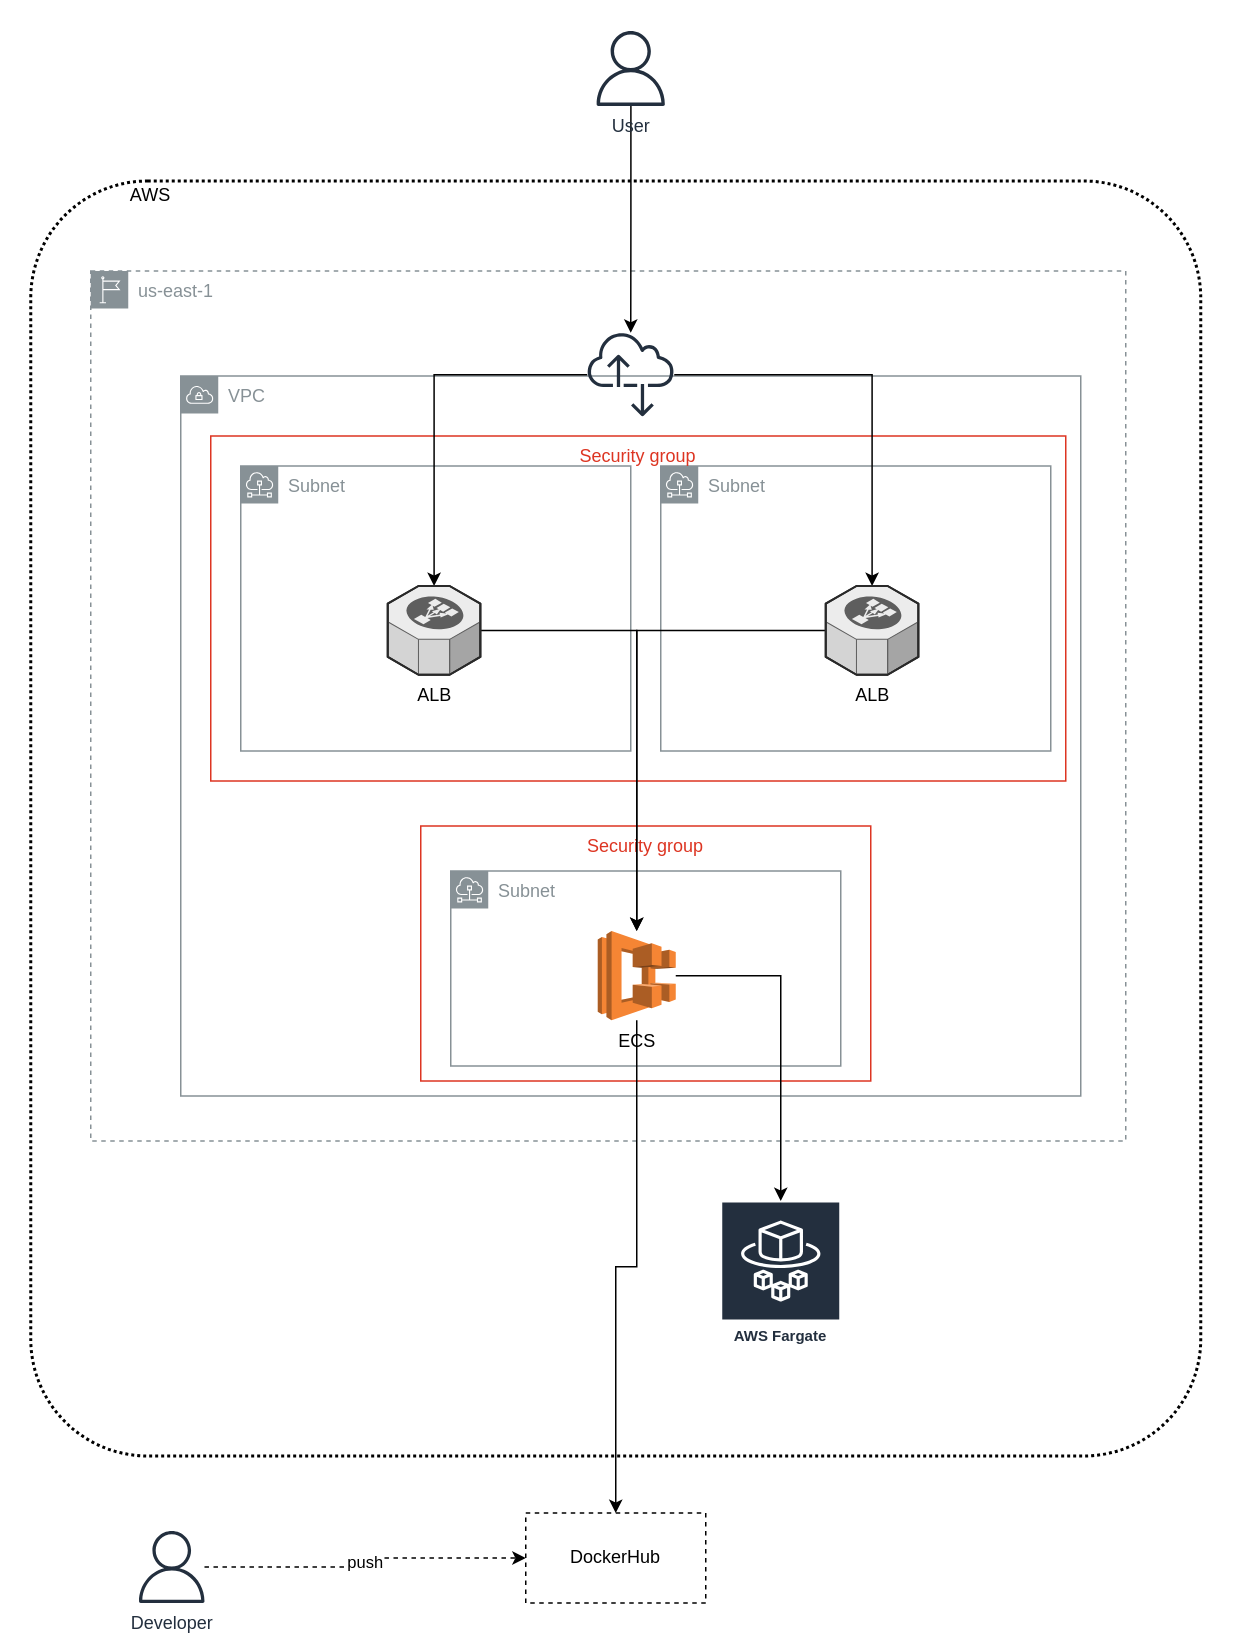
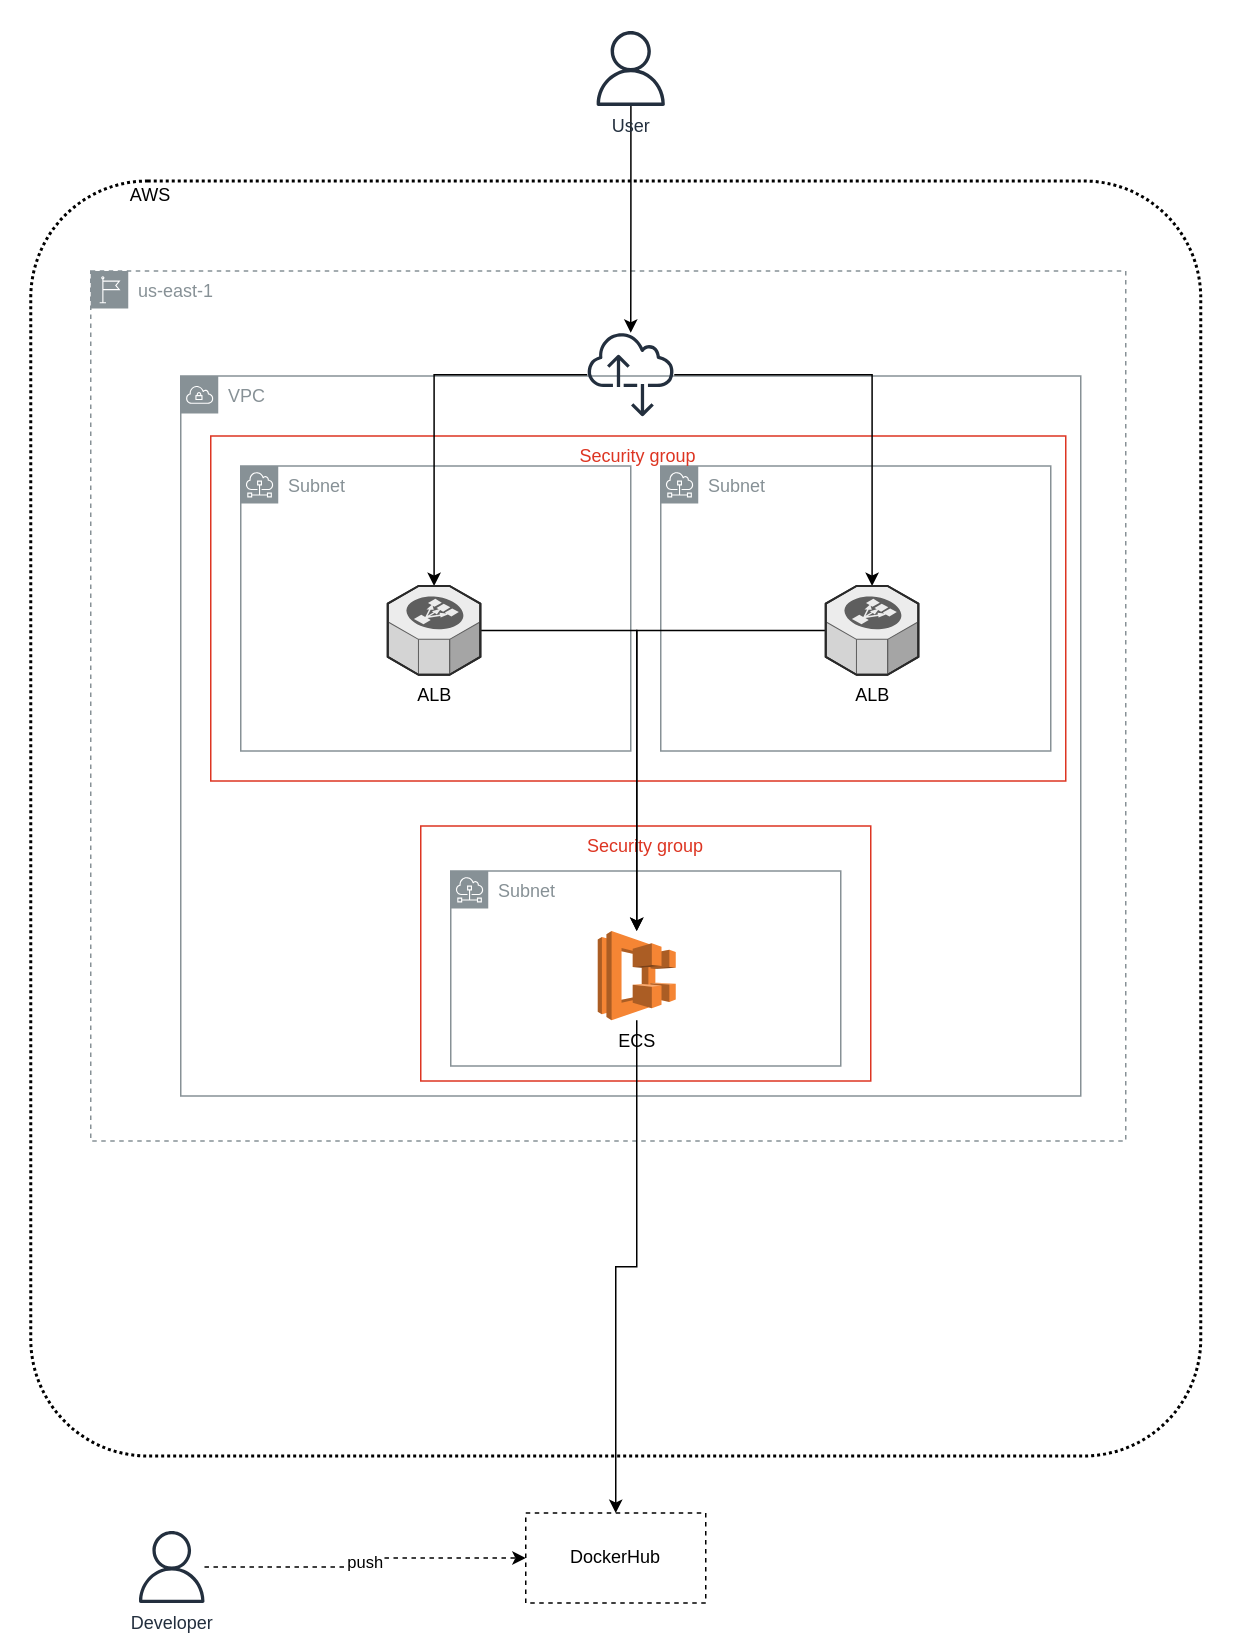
(781, 1031) -> none
(781, 1276) -> none
